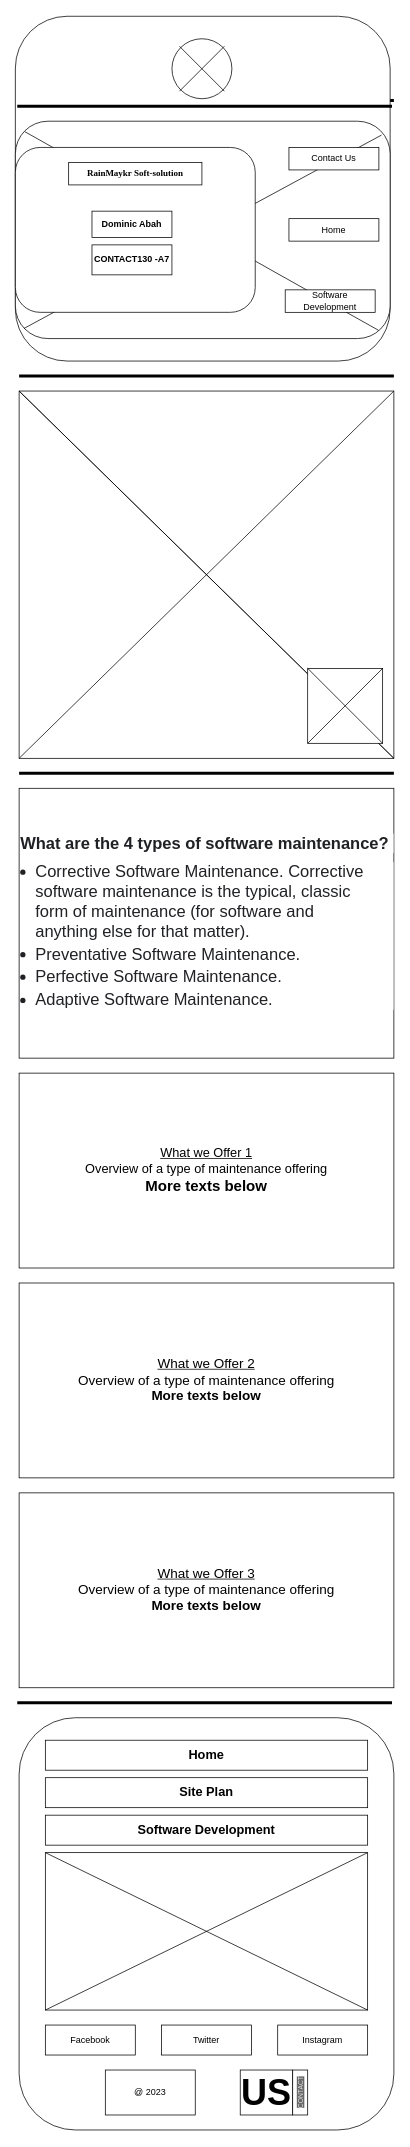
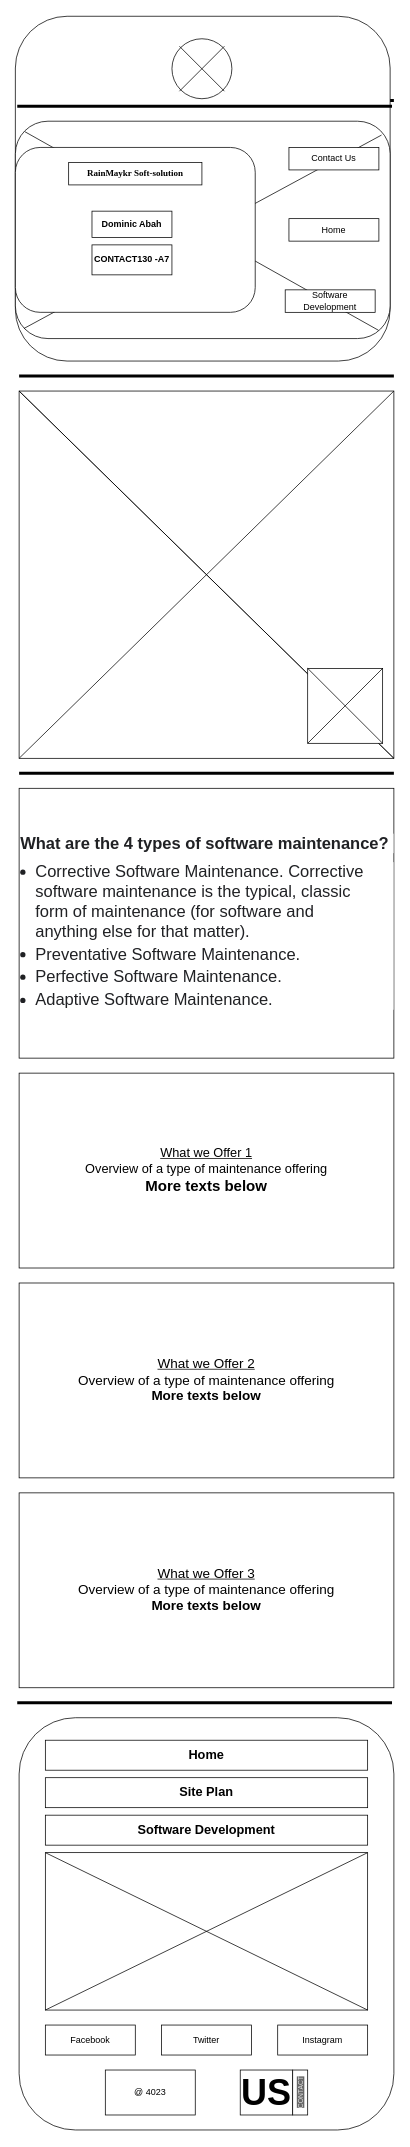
(150, 2093) -> (150, 2093)
